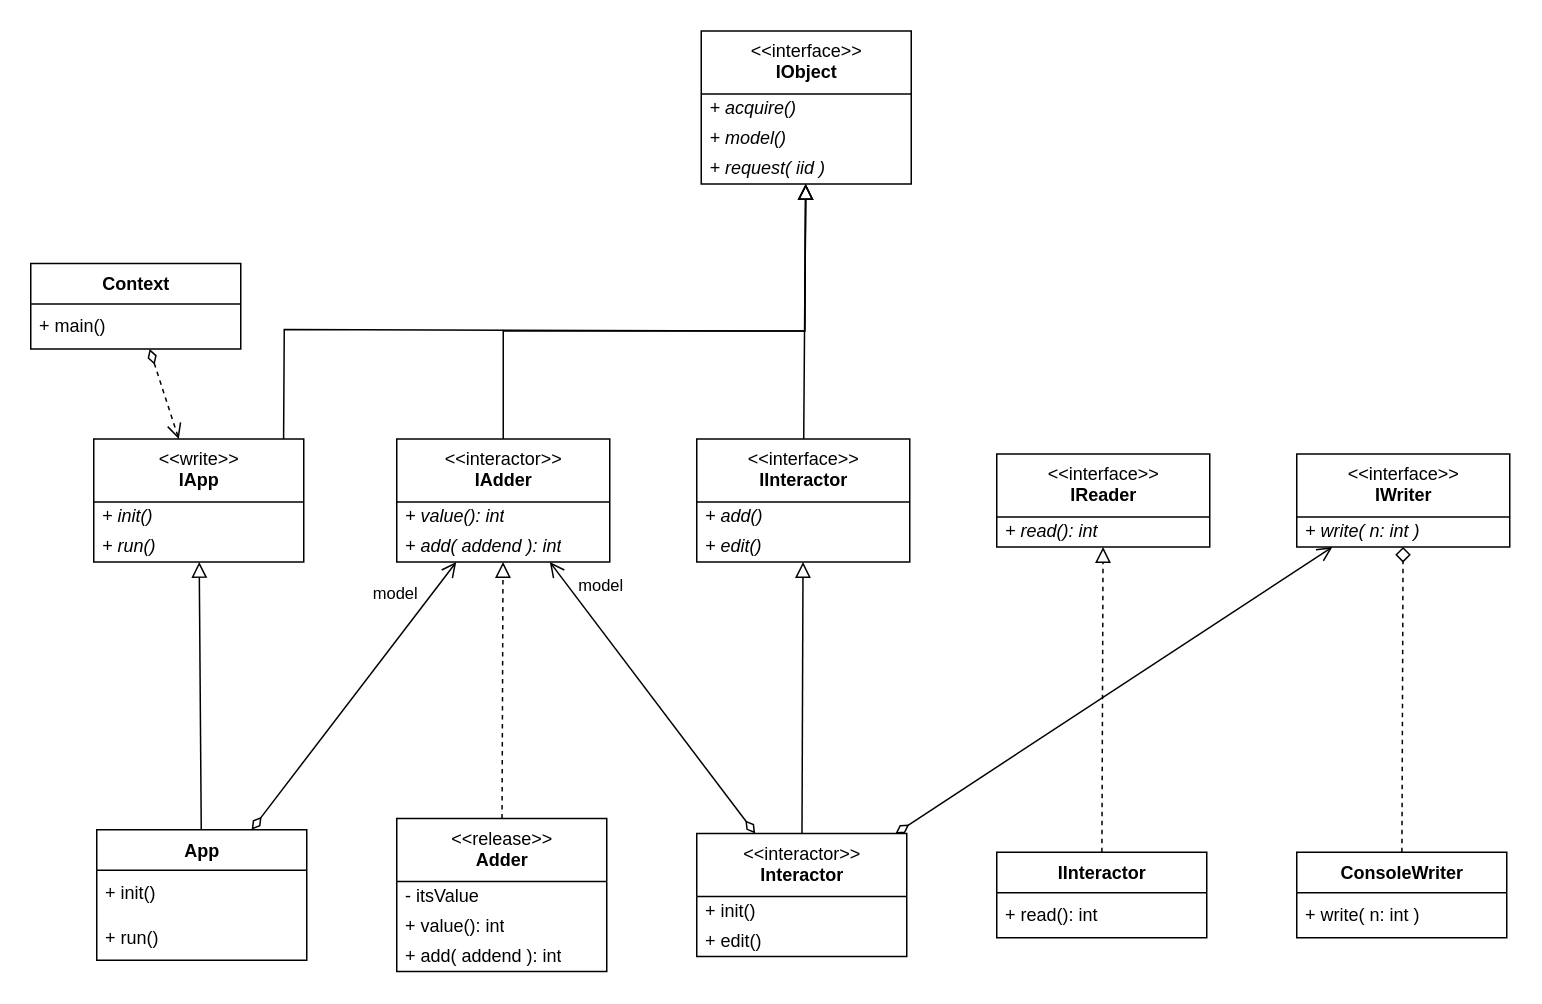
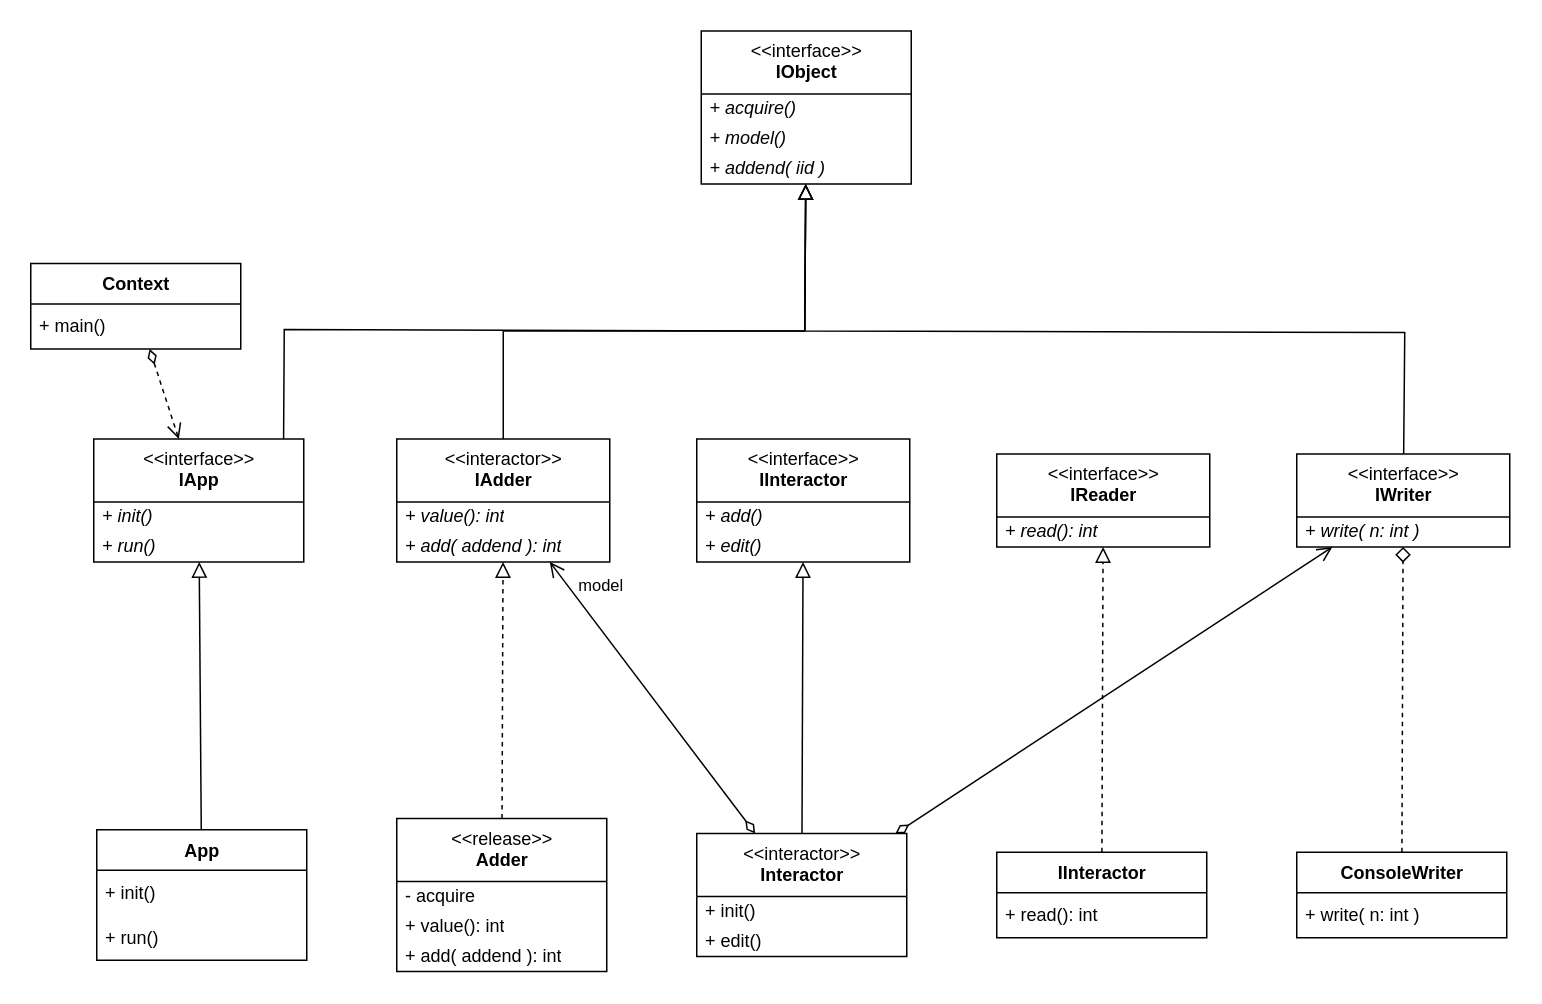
(779, 169) -> (774, 169)
none -> (1166, 332)
(804, 386) -> none
(200, 471) -> (200, 471)
(357, 691) -> none
(449, 896) -> (446, 896)
